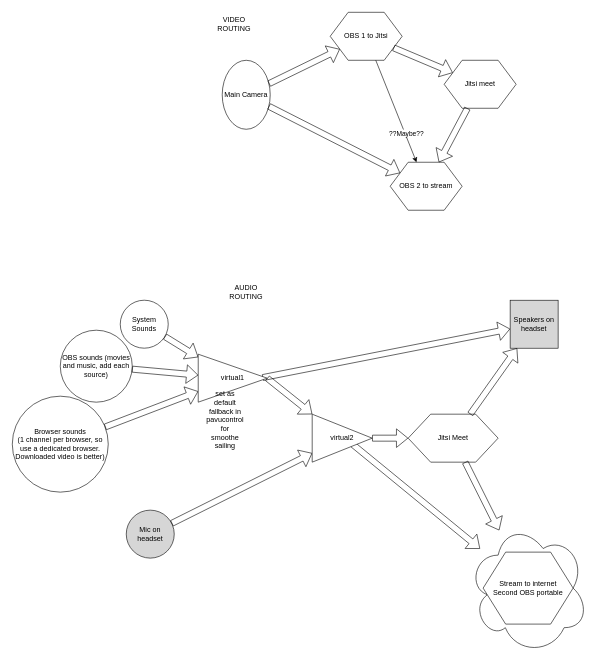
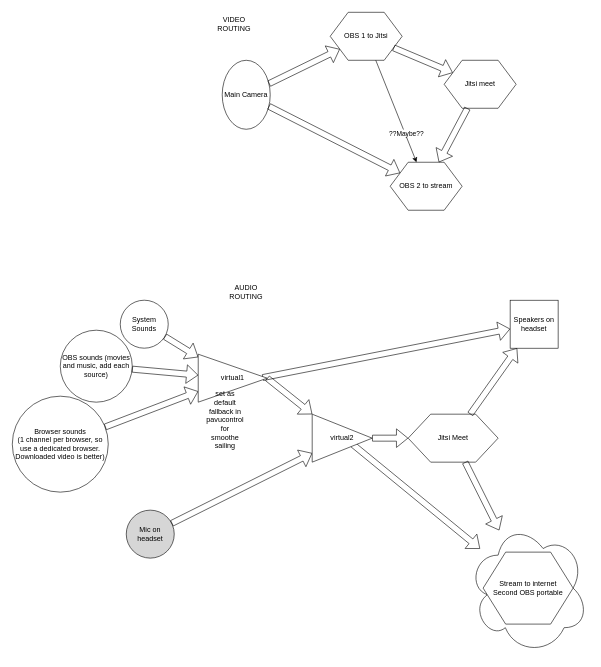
(534, 324) -> (534, 324)
